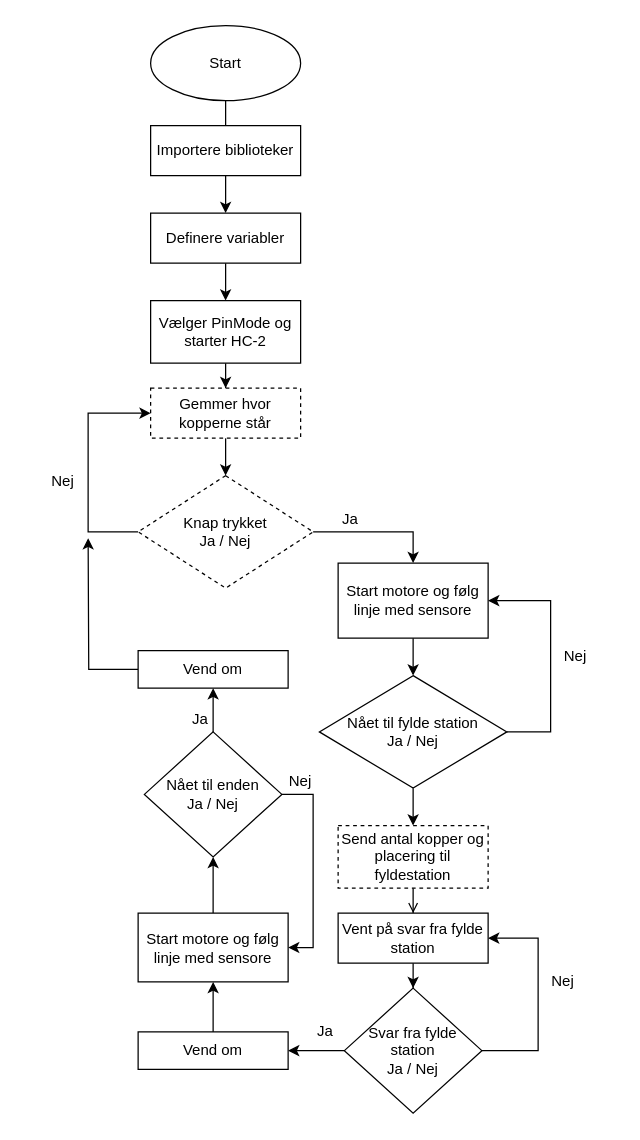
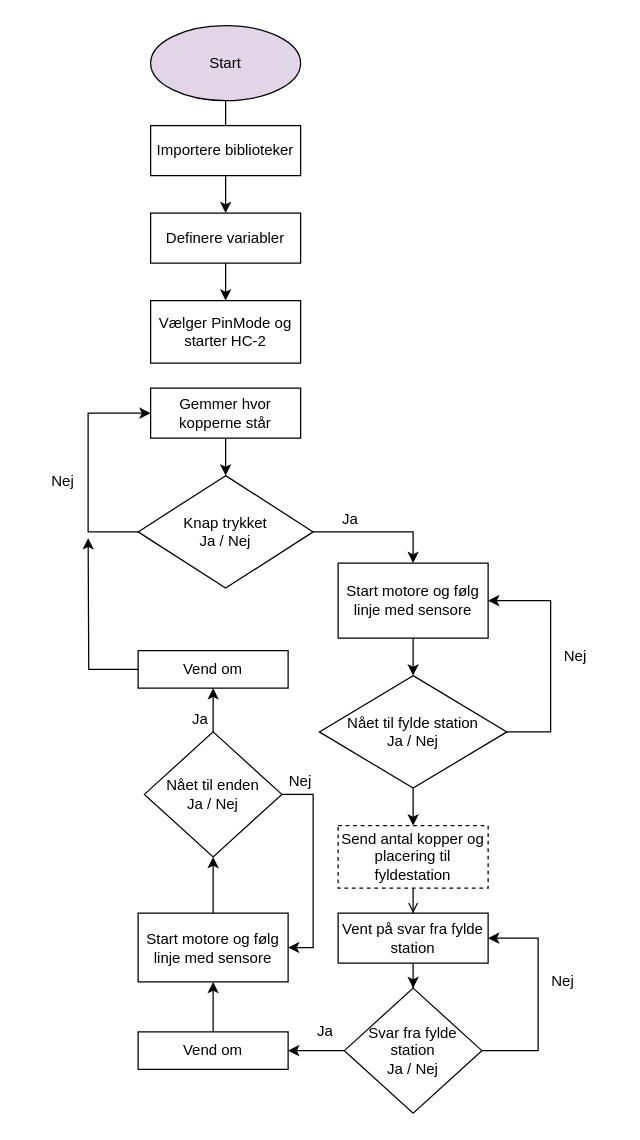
(226, 63) -> (226, 63)
(226, 380) -> none
(226, 413) -> (226, 413)
(226, 532) -> (226, 532)
